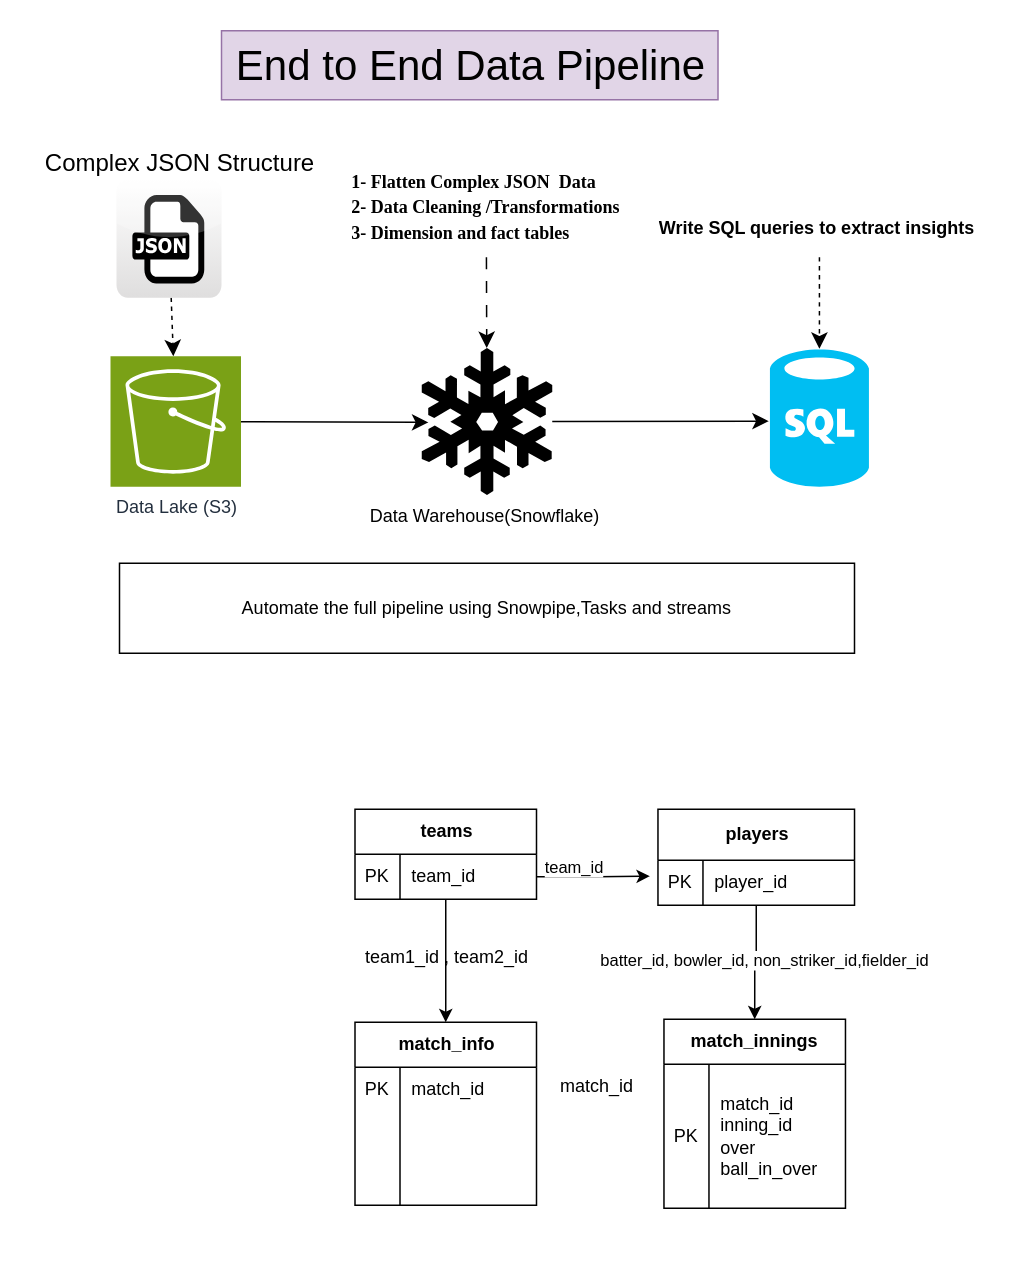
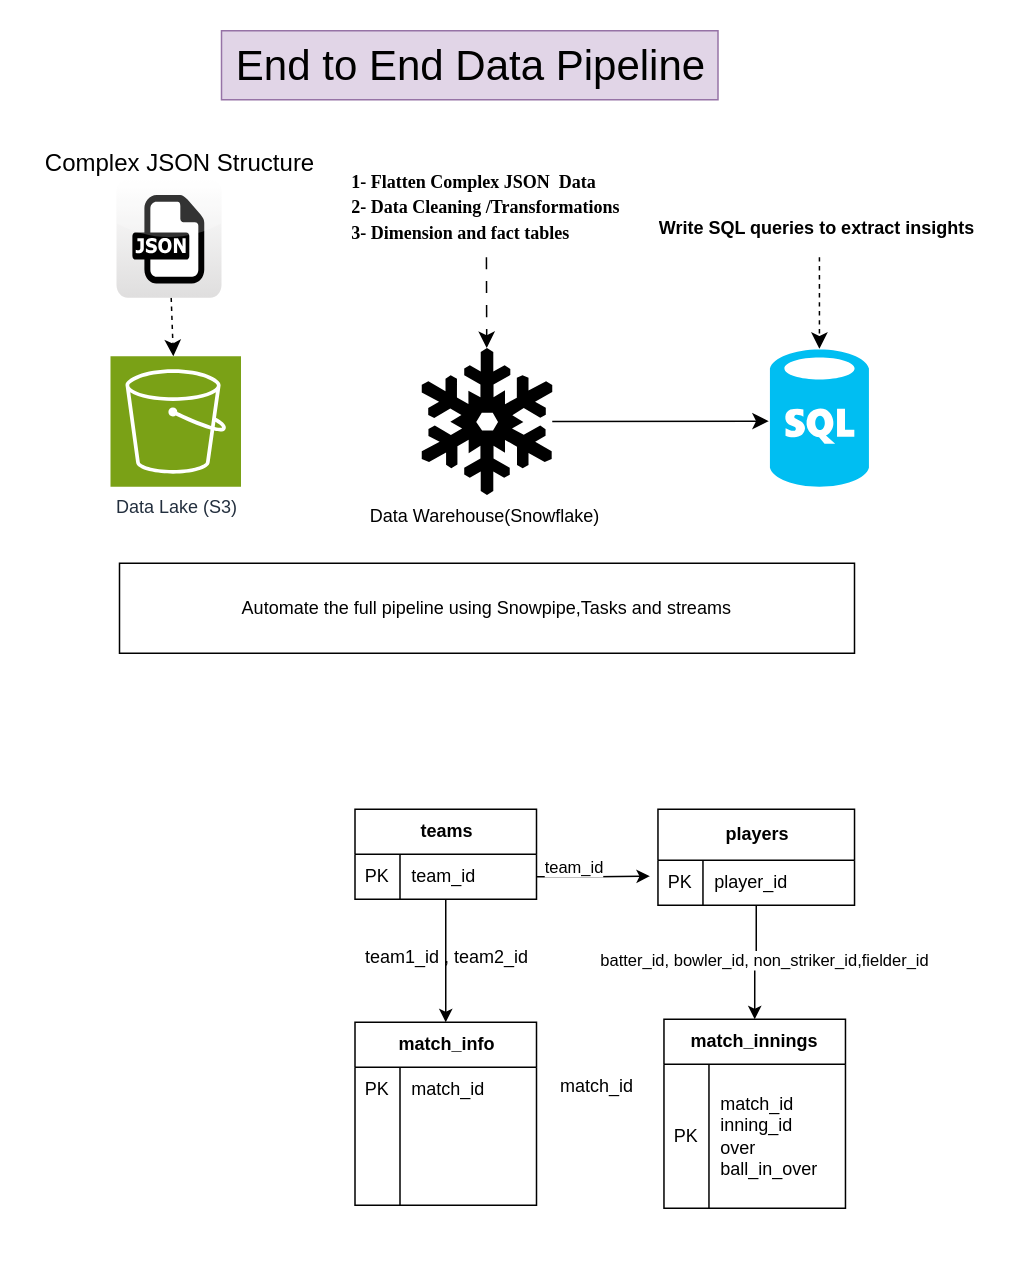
(330, 422) -> none
